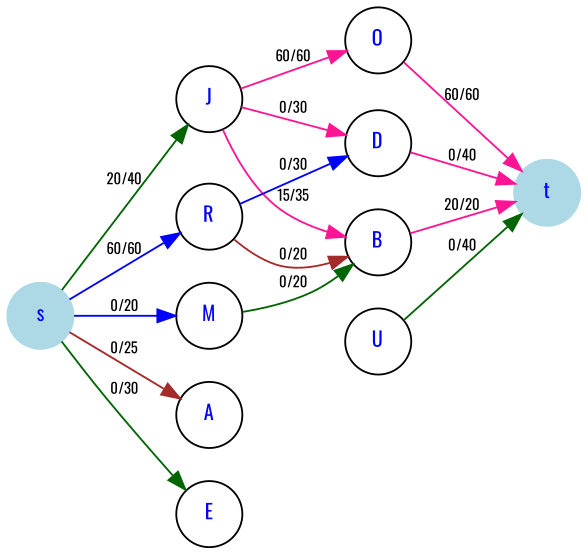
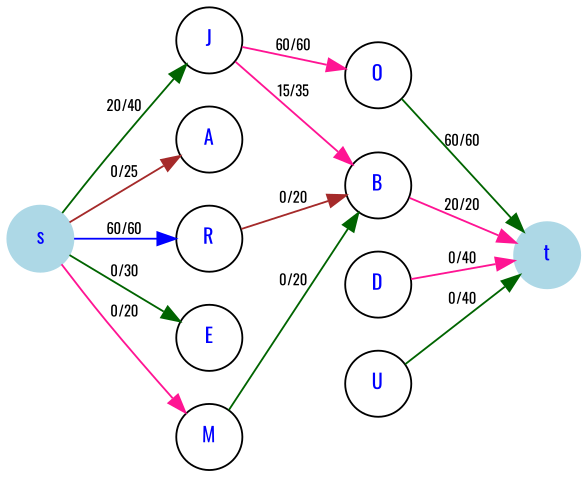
(456, 110) -> (456, 158)
(285, 119) -> none
(285, 184) -> none
(116, 316) -> (116, 332)
